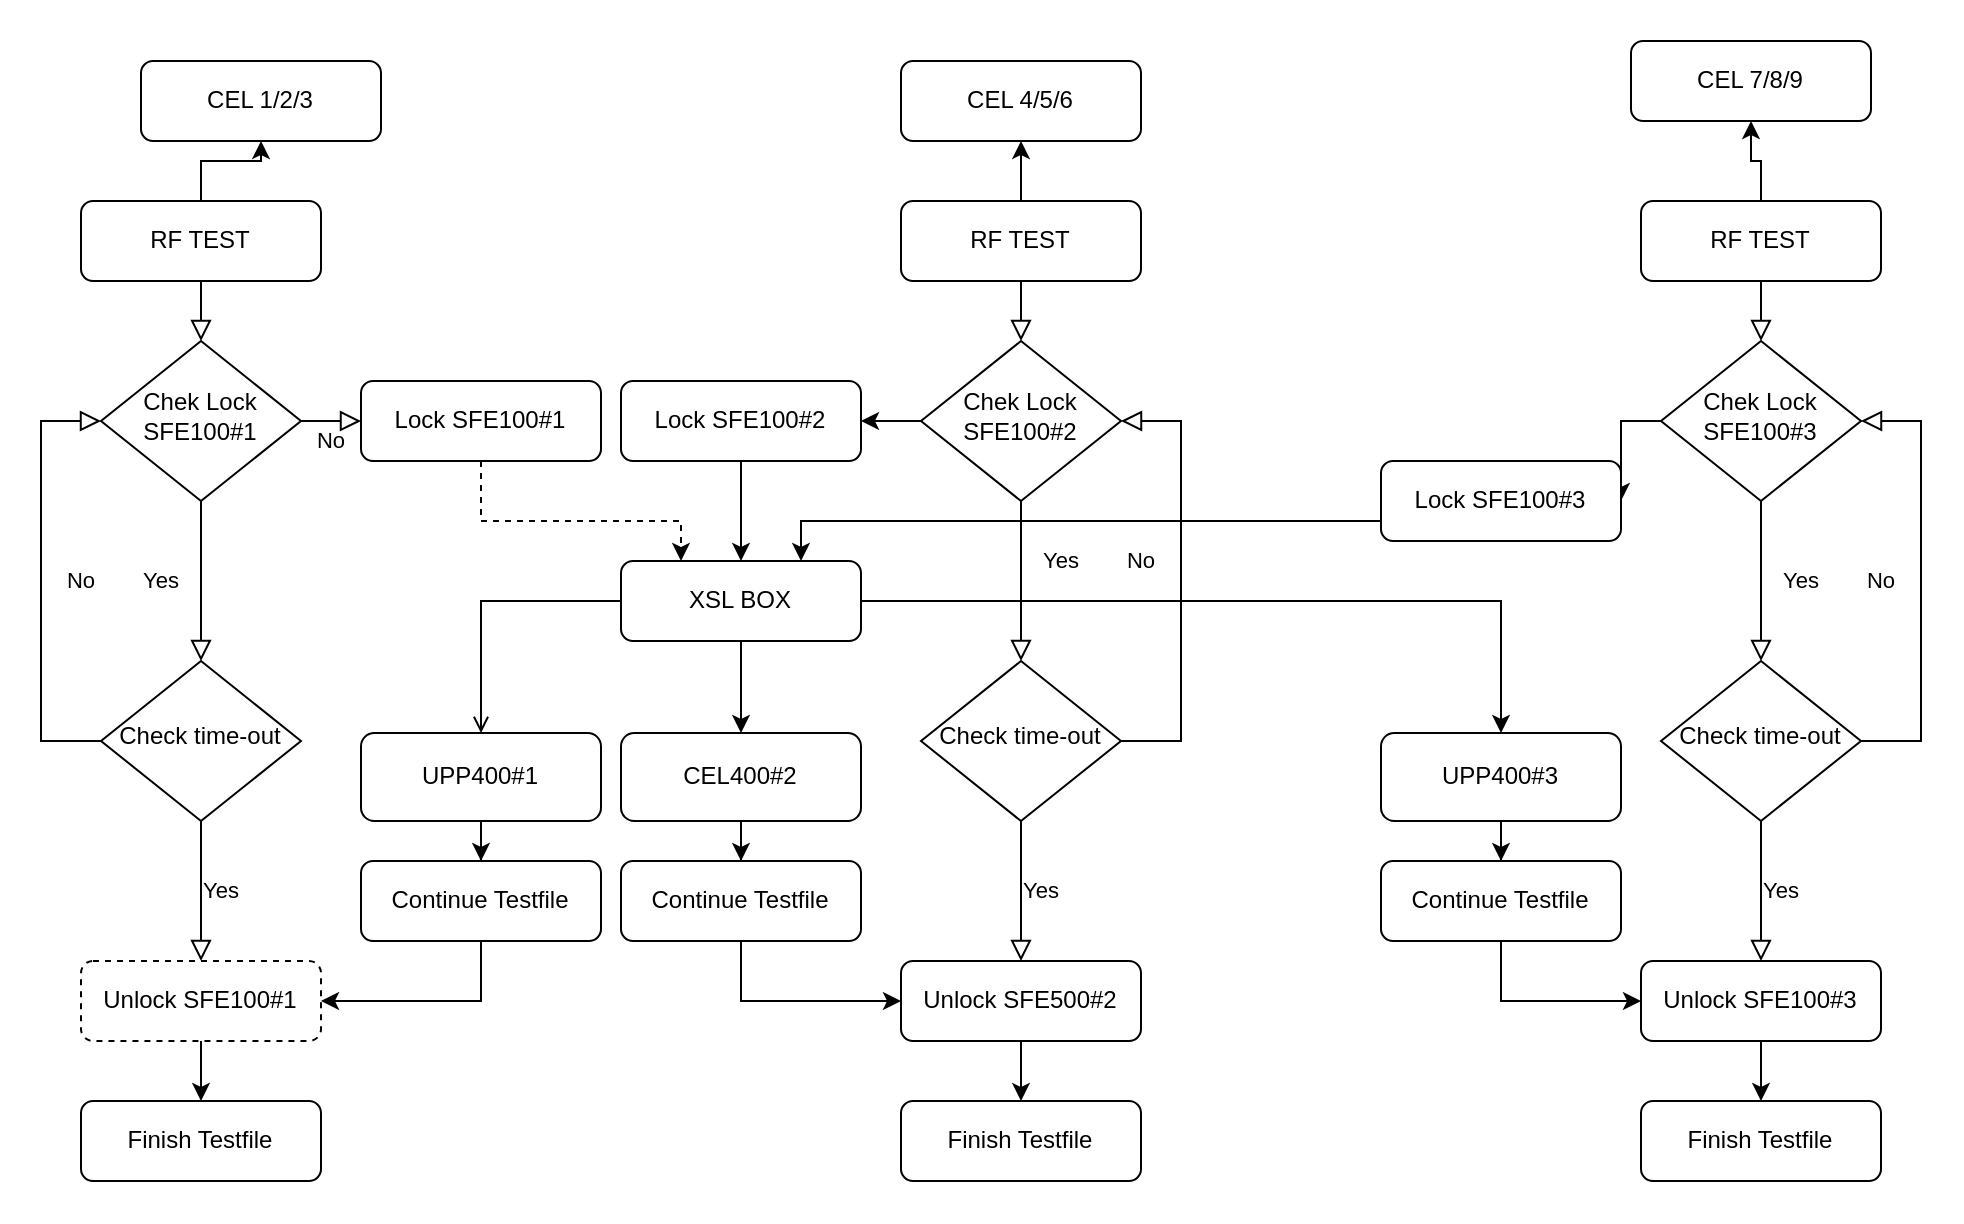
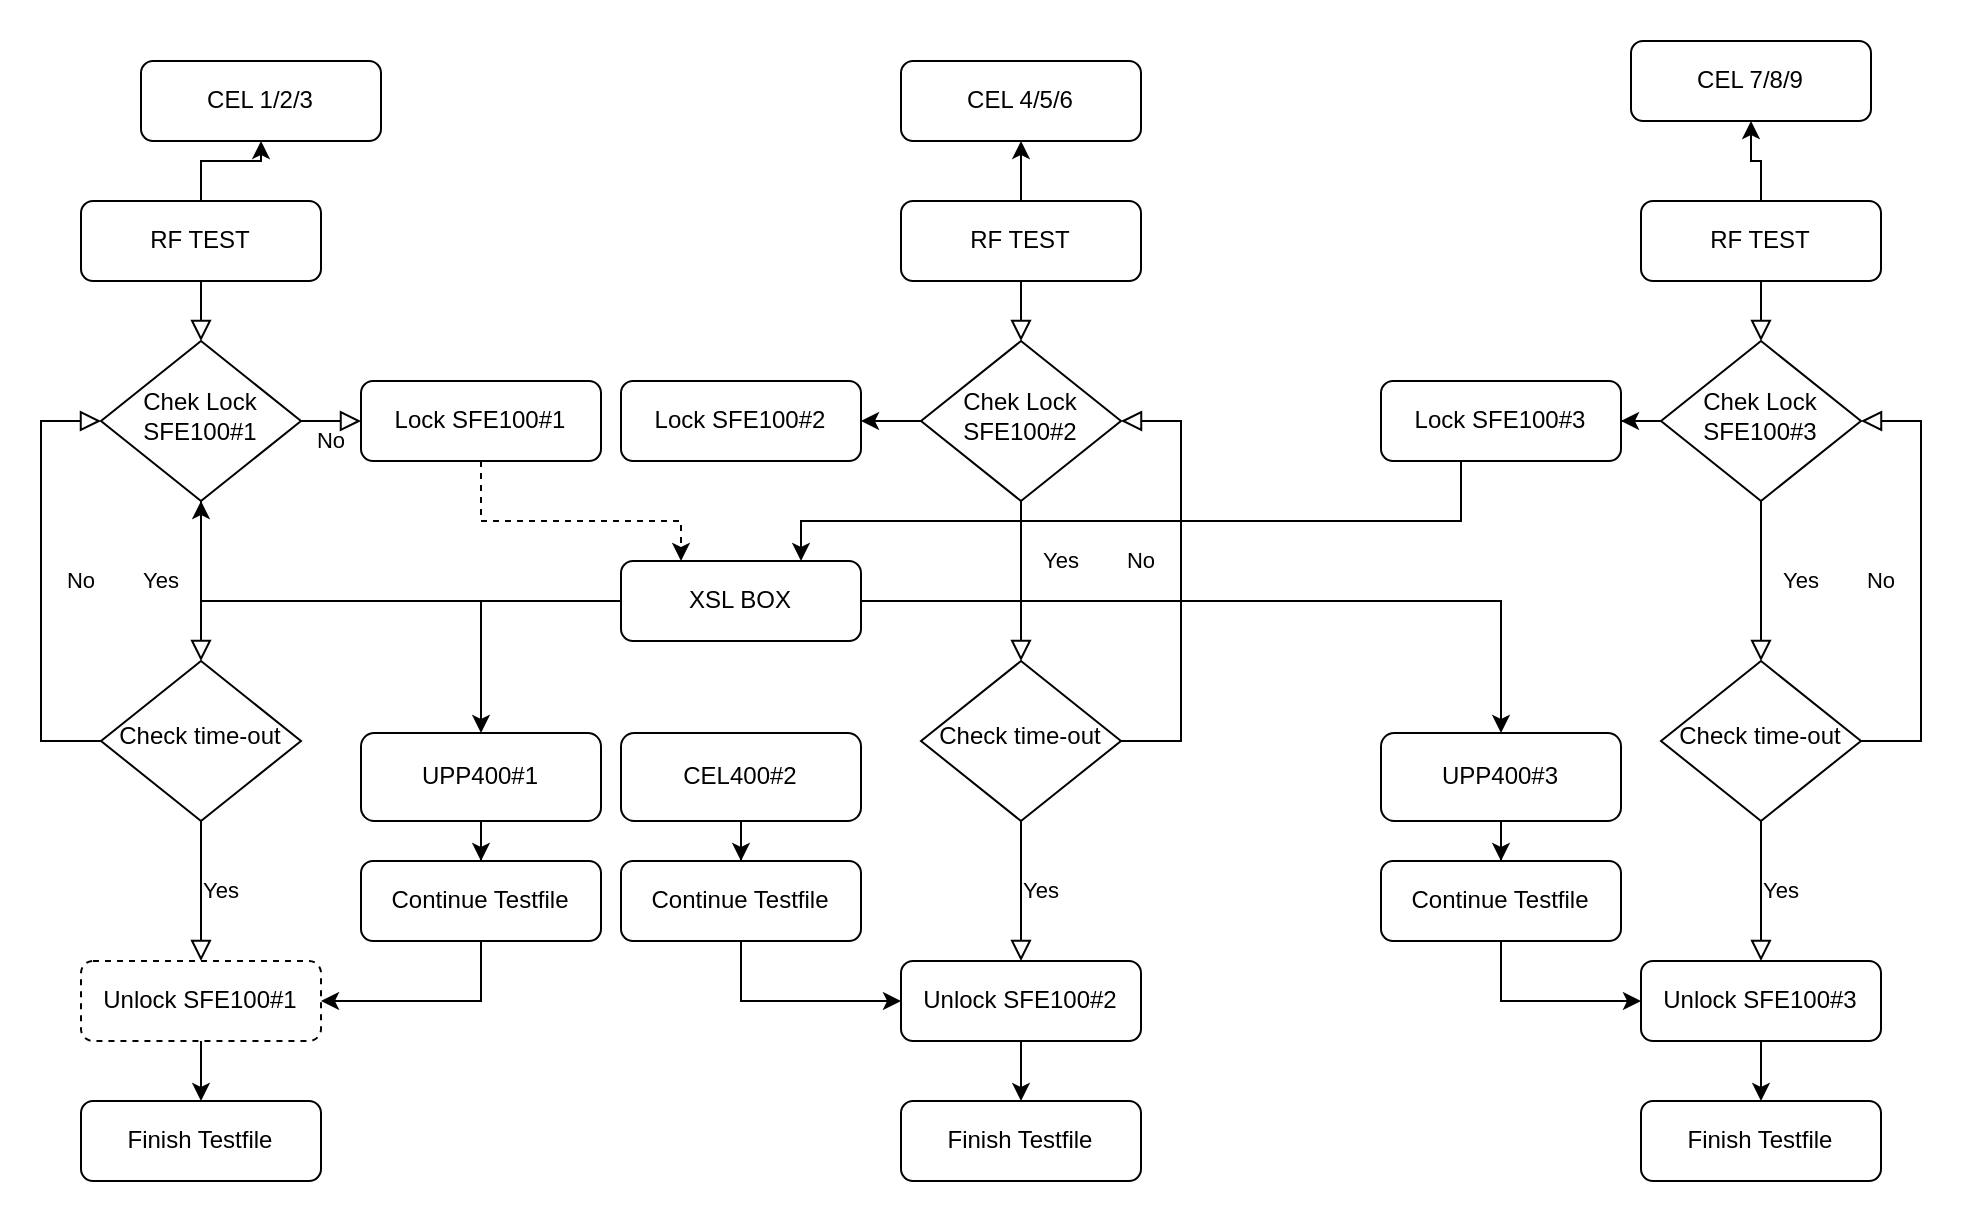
(1501, 501) -> (1501, 421)
(741, 504) -> none
(741, 680) -> (342, 601)
(481, 720) -> (481, 718)
(1021, 1001) -> (1021, 1001)
